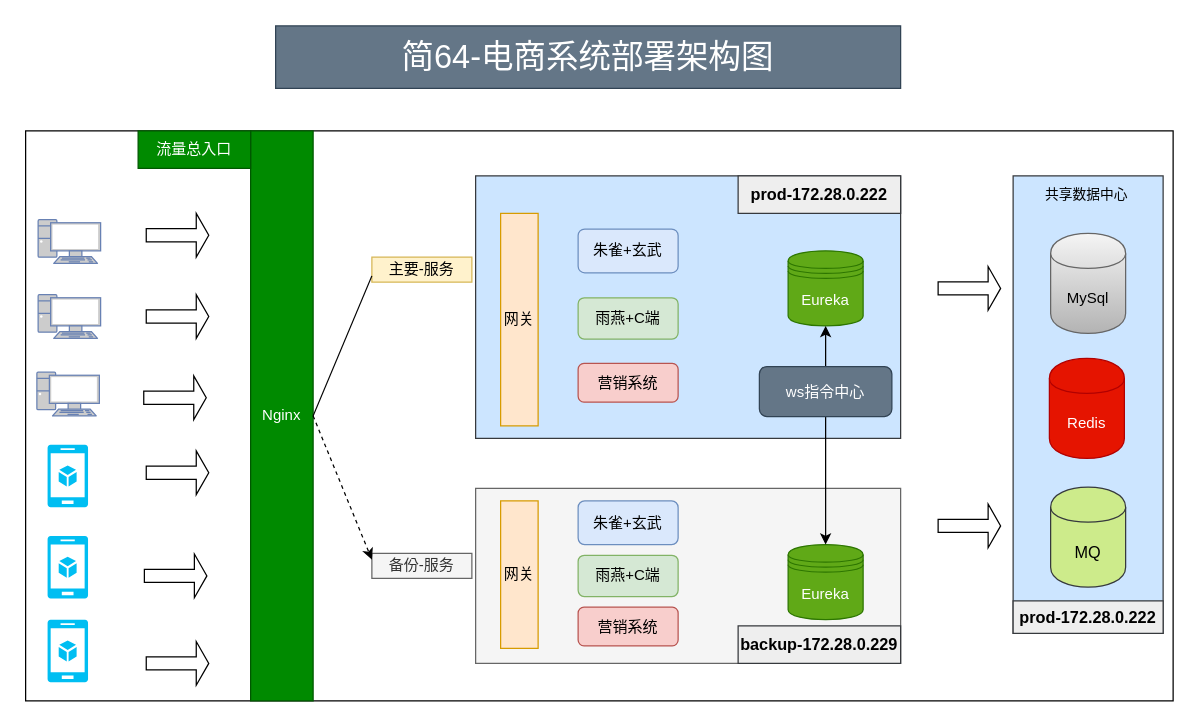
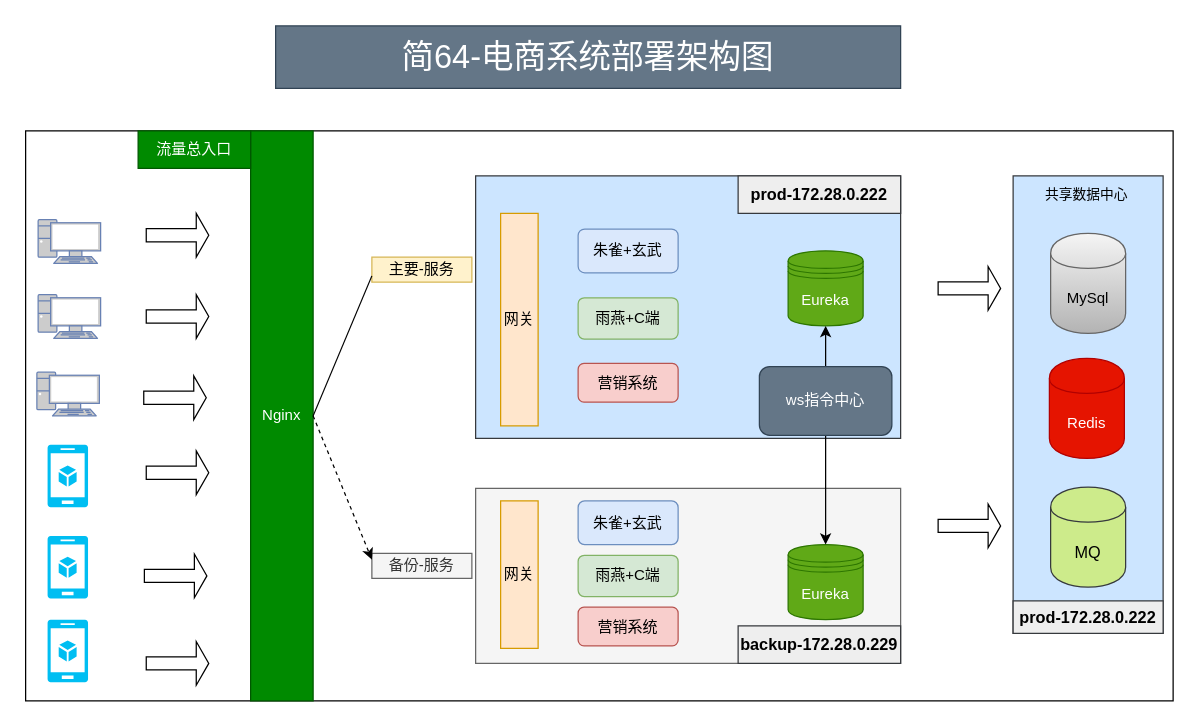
(826, 391) -> (826, 401)
